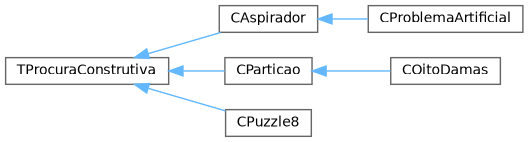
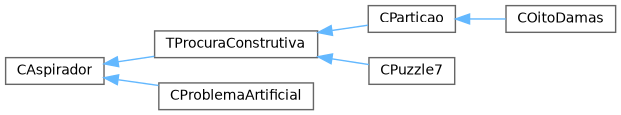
(184, 43) -> (136, 59)
(268, 123) -> (412, 71)
